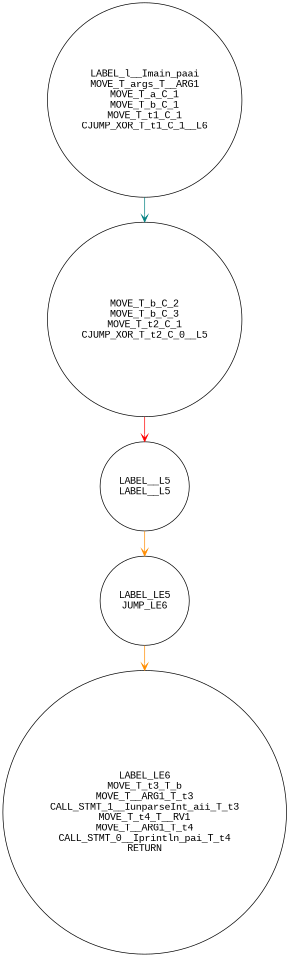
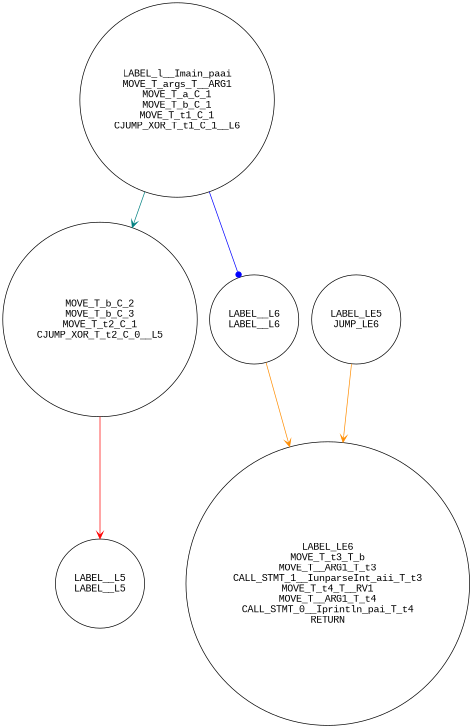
none -> (254, 319)
(145, 540) -> none
